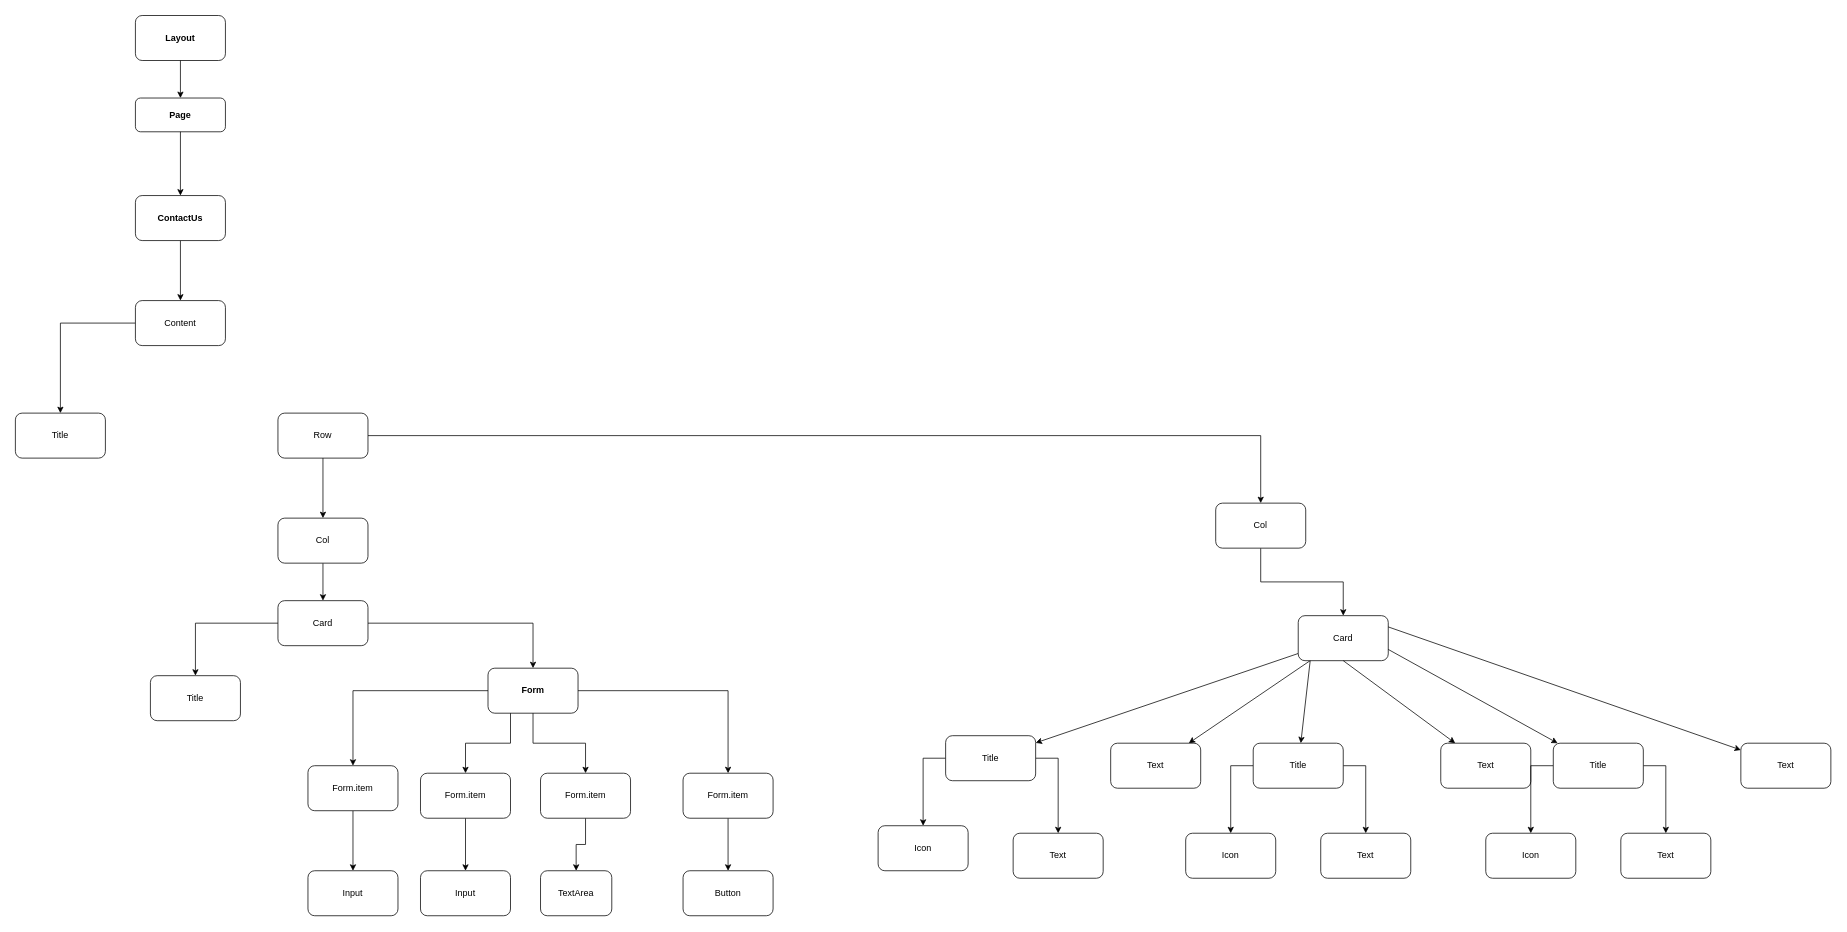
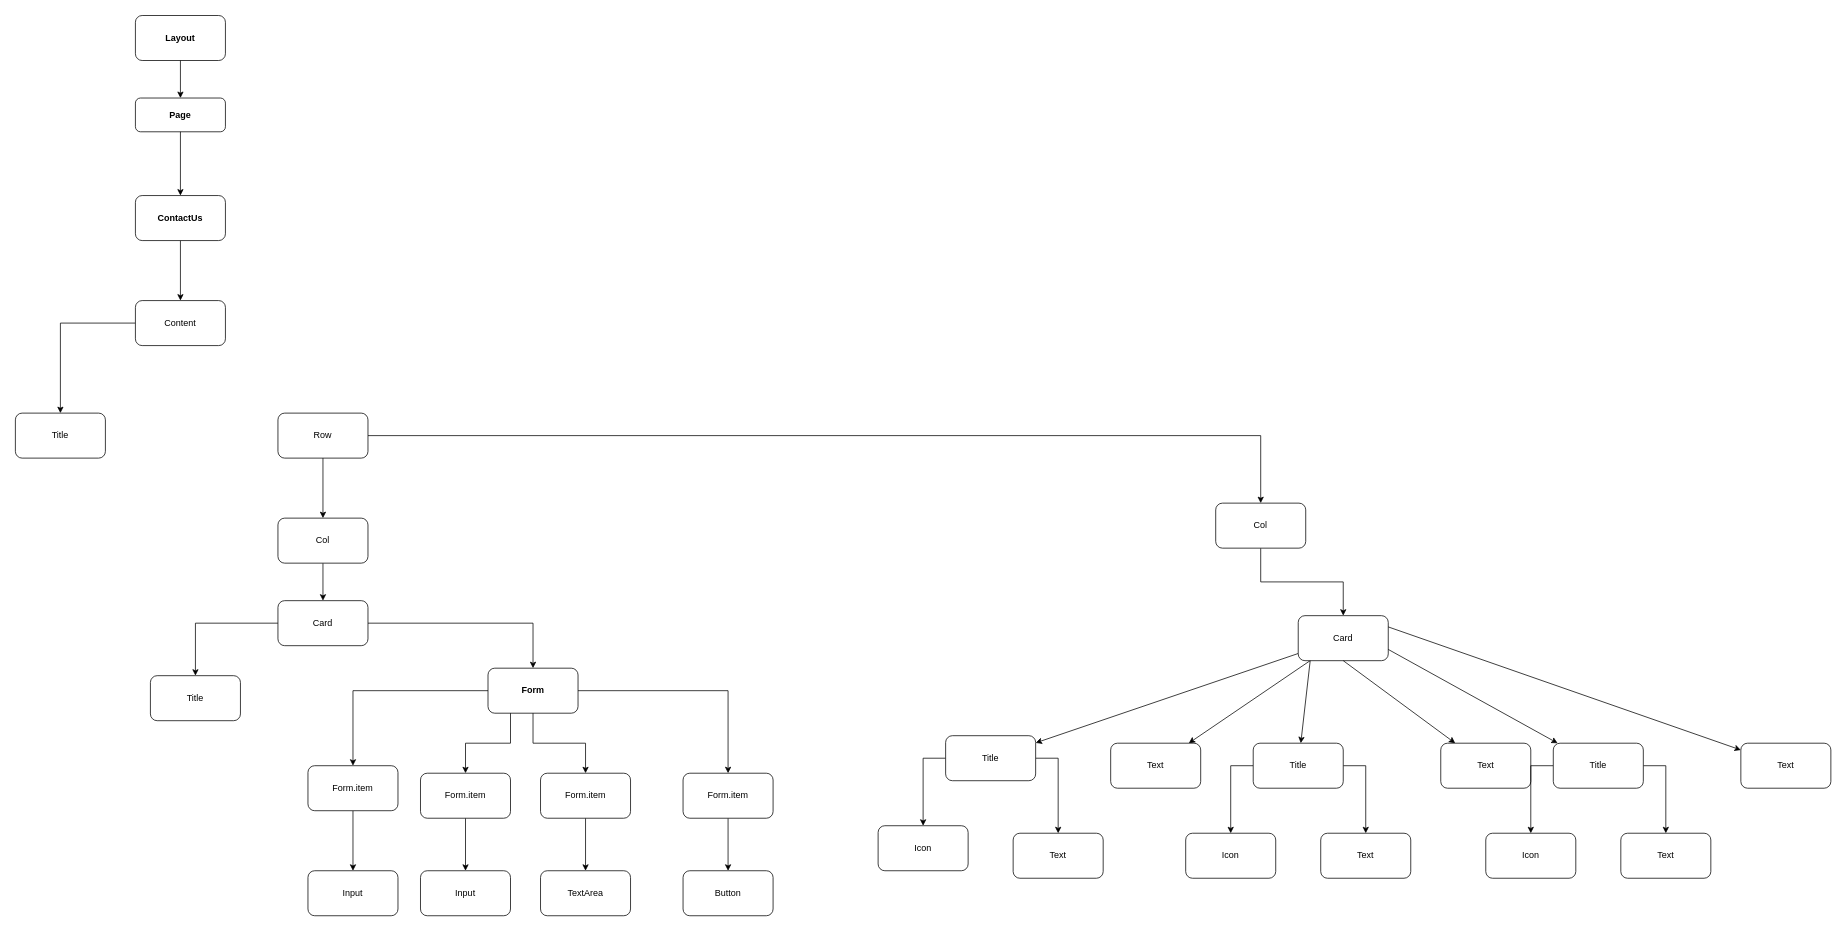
(576, 893) -> (585, 893)
